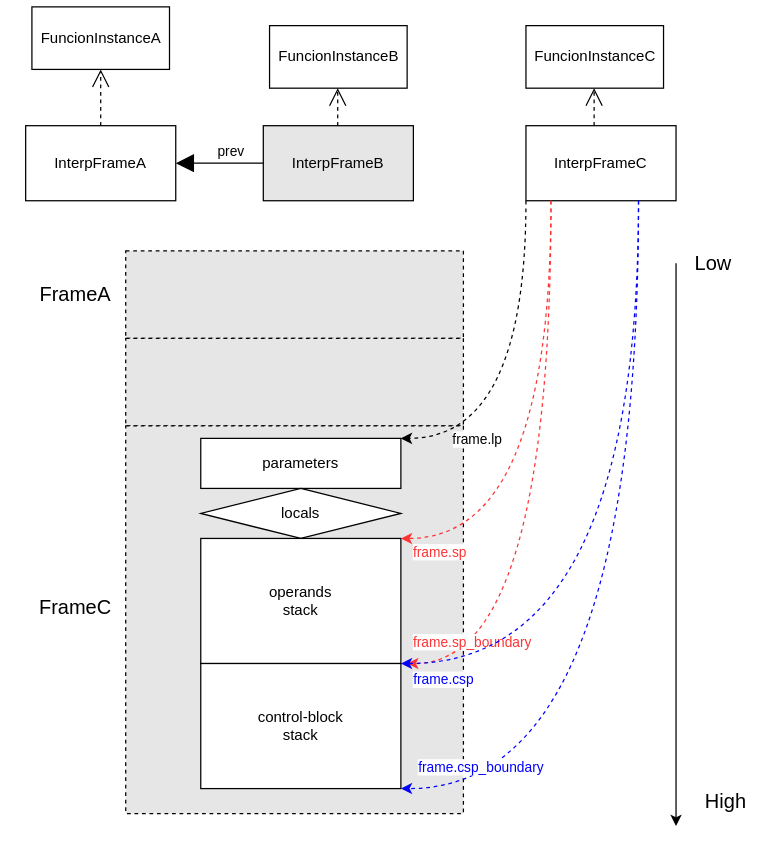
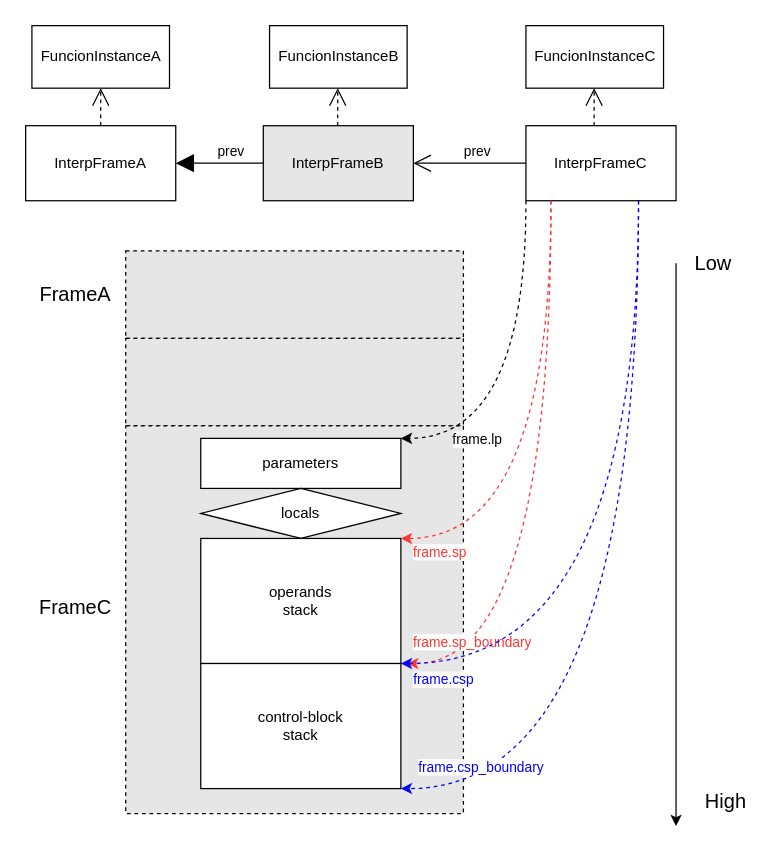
(101, 38) -> (101, 57)
none -> (471, 163)
